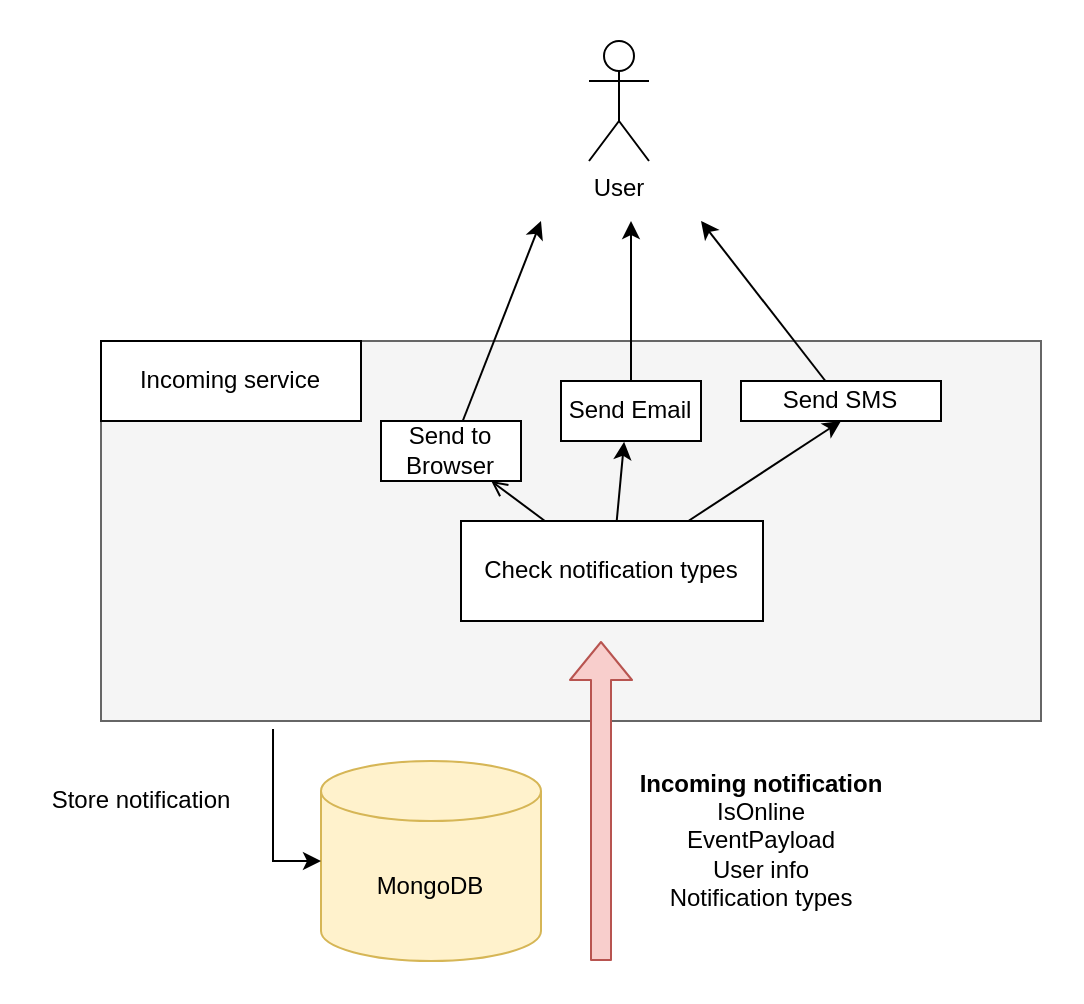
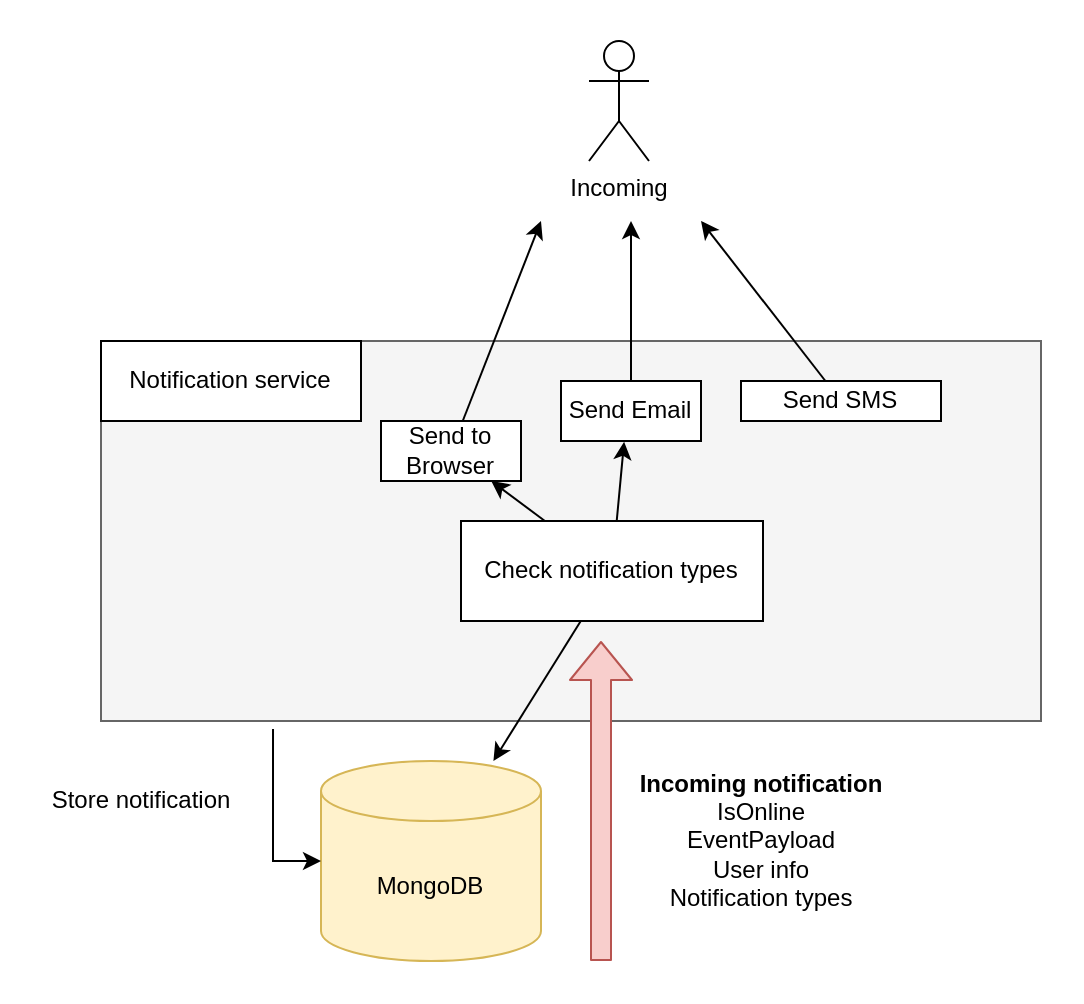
(620, 189) -> (620, 189)
(231, 381) -> (231, 381)
(759, 475) -> (540, 686)
(500, 487) -> (503, 490)
